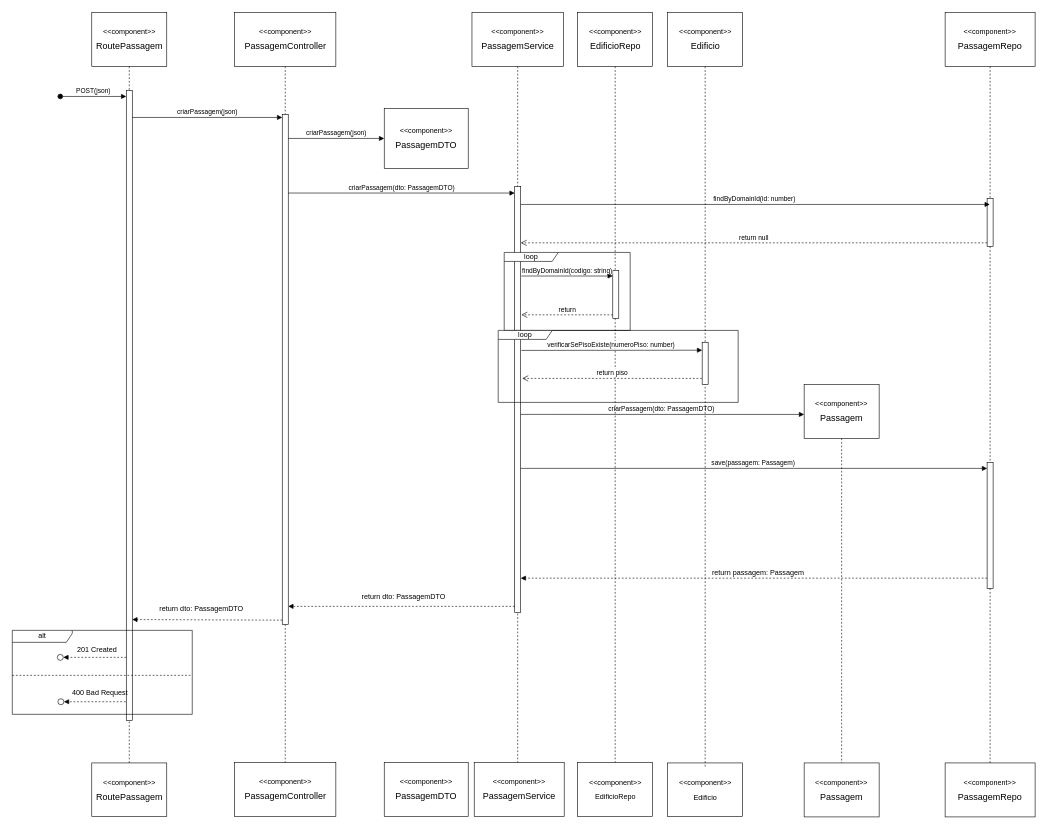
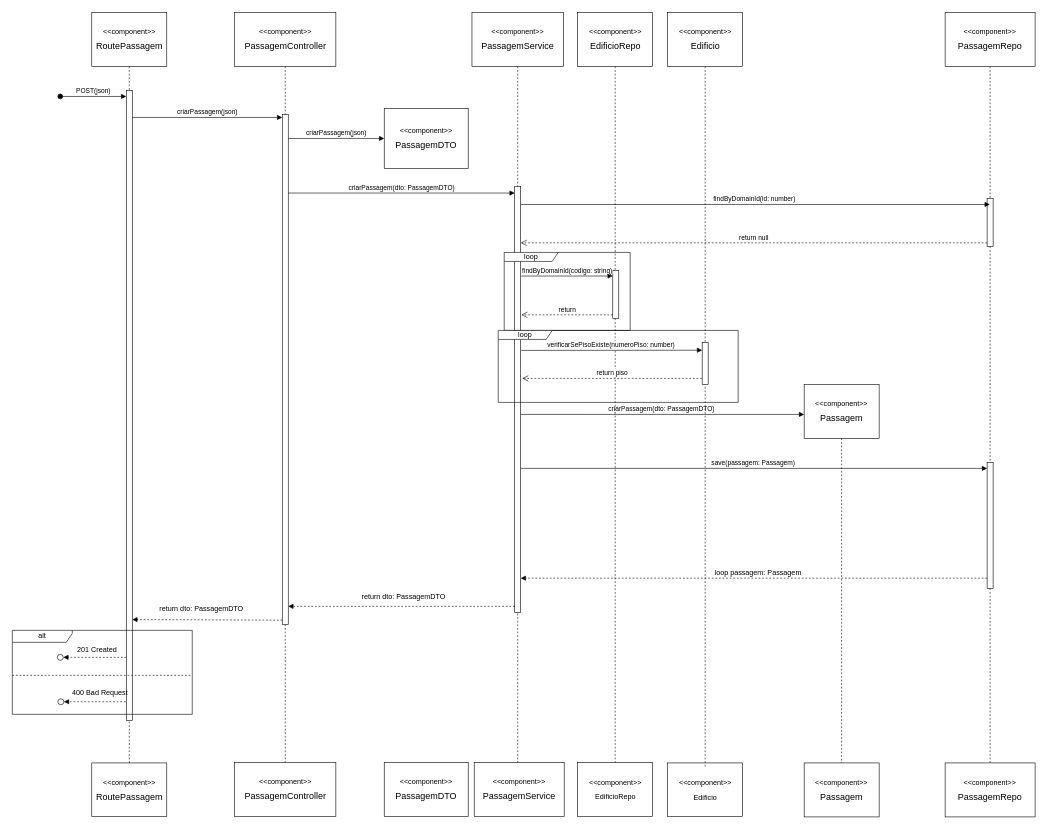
(758, 573) -> (758, 573)
